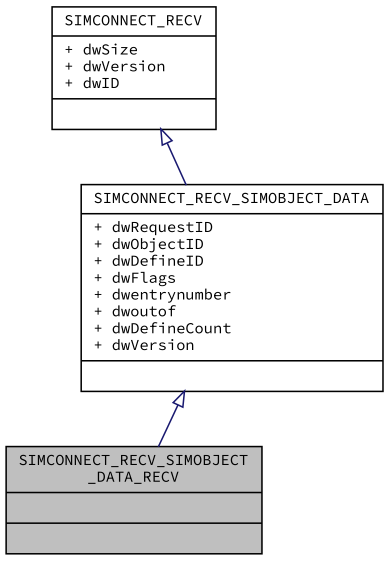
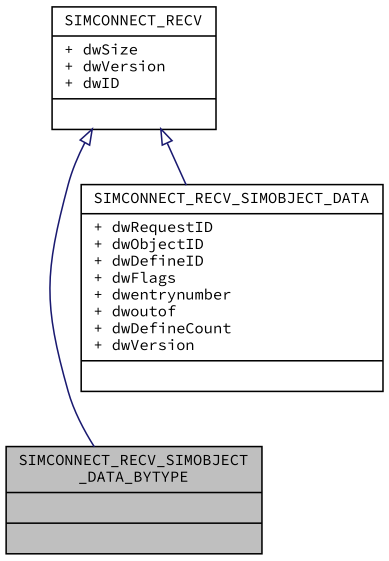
(168, 426) -> (50, 296)
(134, 477) -> (134, 477)
